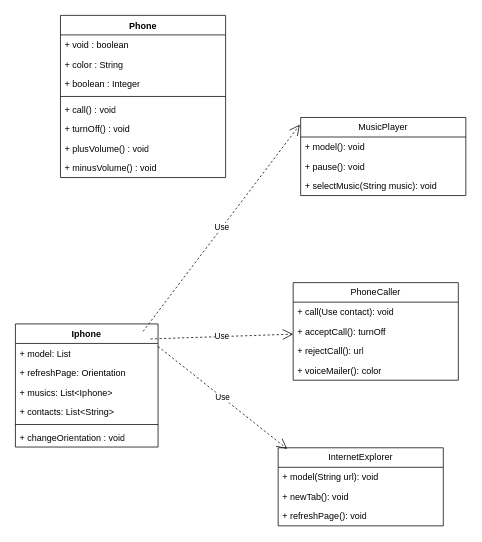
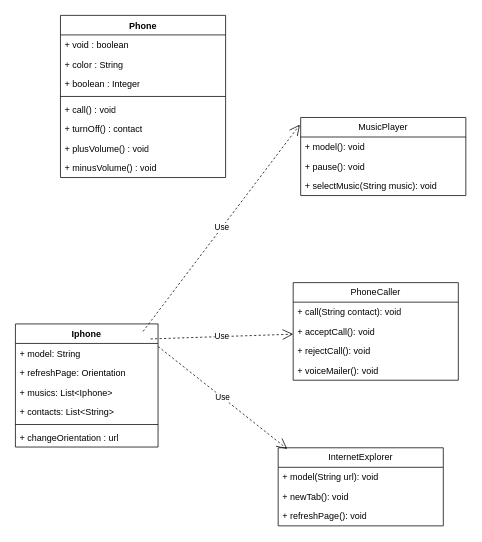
(104, 130) -> (113, 130)
(352, 313) -> (359, 313)
(349, 332) -> (341, 332)
(338, 352) -> (341, 352)
(47, 354) -> (52, 354)
(345, 371) -> (342, 371)
(77, 438) -> (75, 438)
